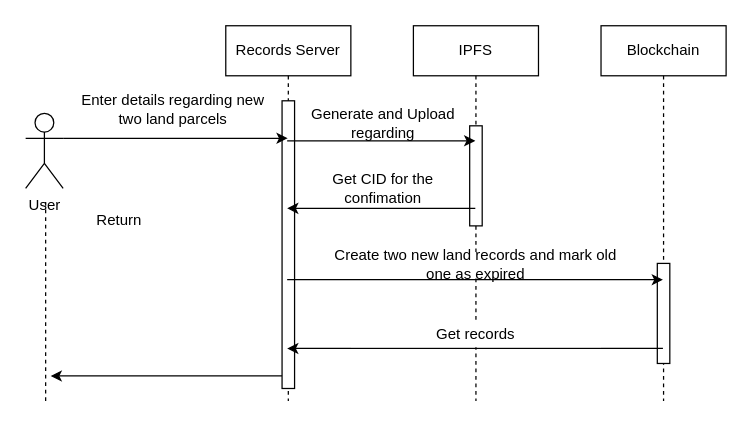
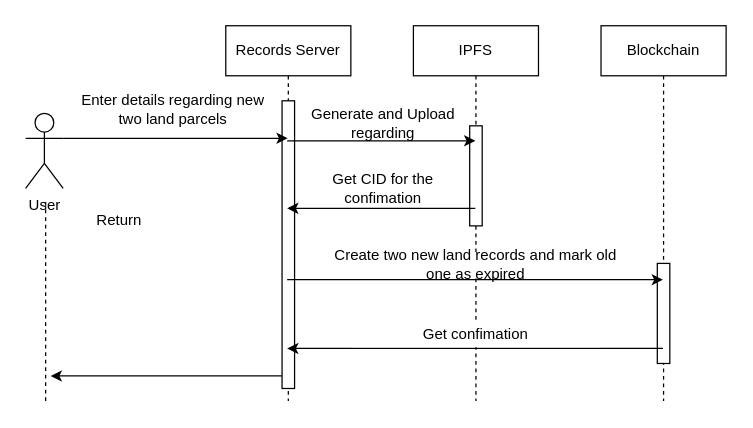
(476, 334) -> (476, 334)
